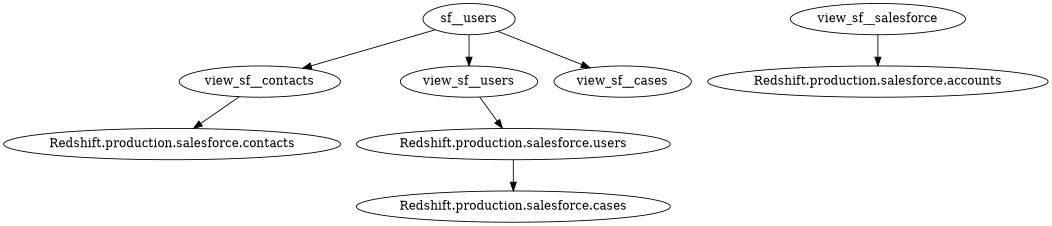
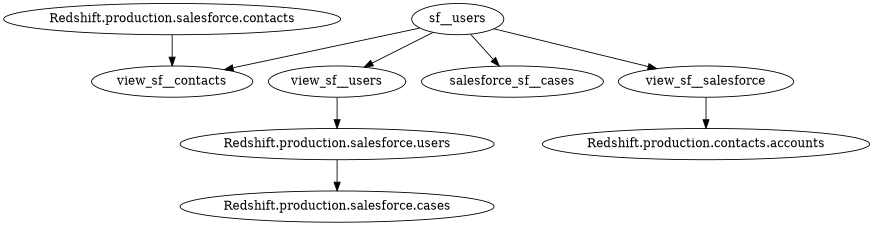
none -> (571, 48)
(623, 82) -> (512, 82)
(878, 82) -> (706, 144)
(220, 110) -> (172, 46)
